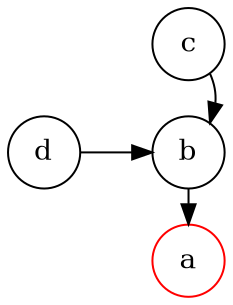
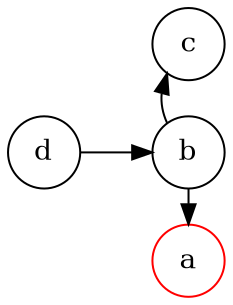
(215, 88) -> (162, 109)
